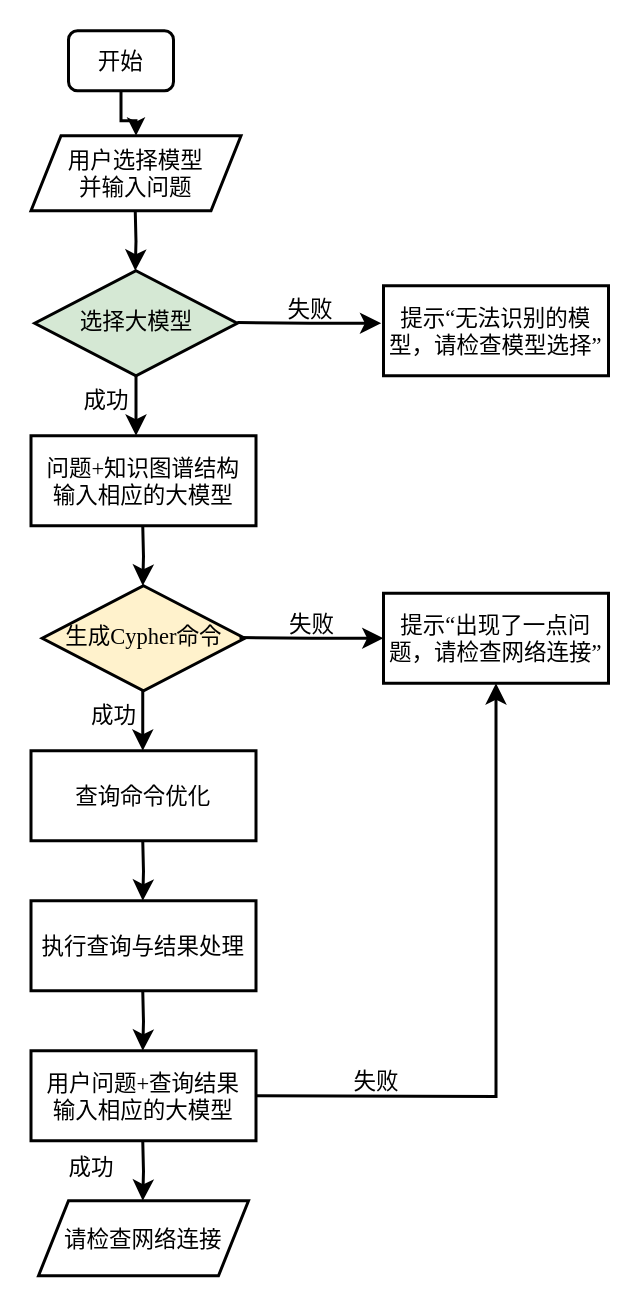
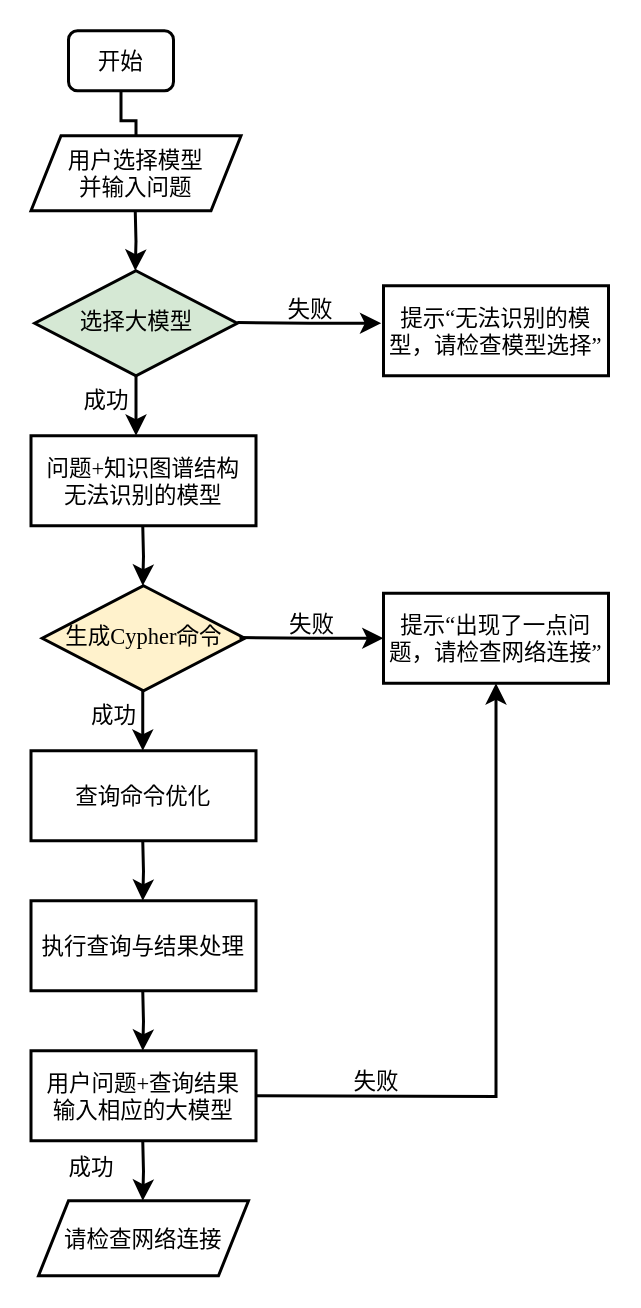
(133, 121) -> (136, 122)
(143, 481) -> (143, 481)
